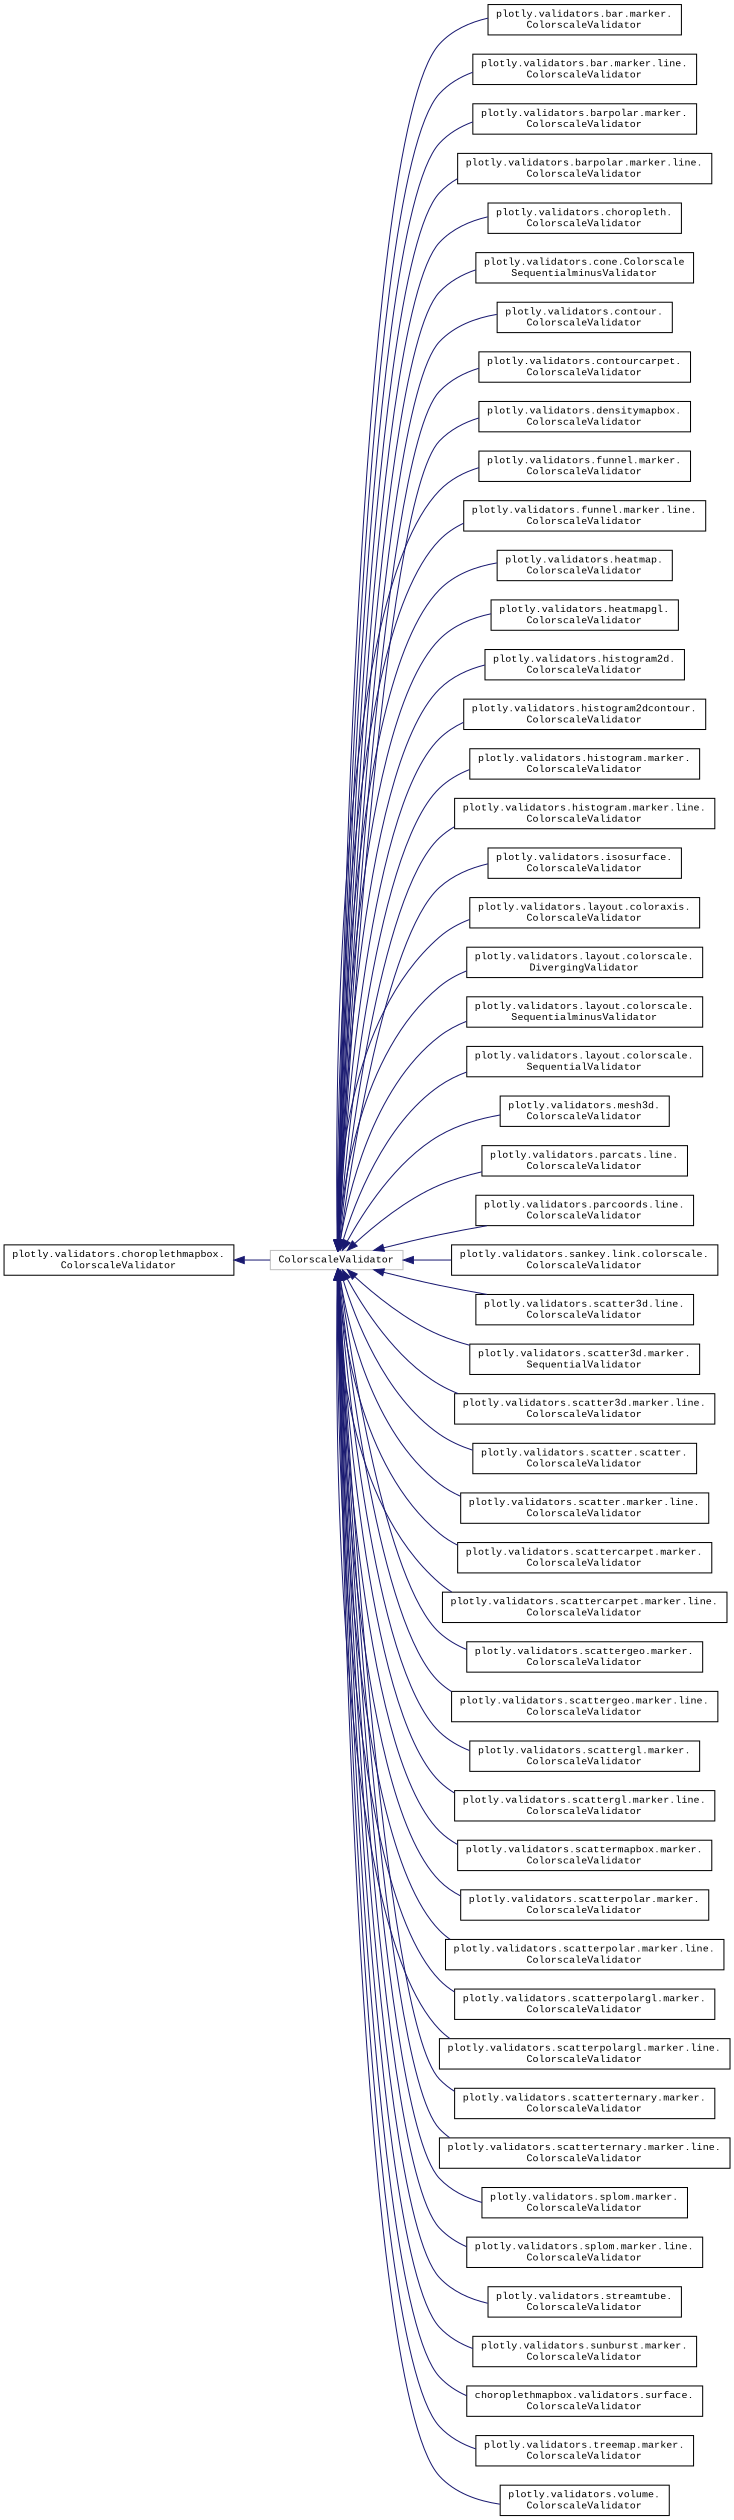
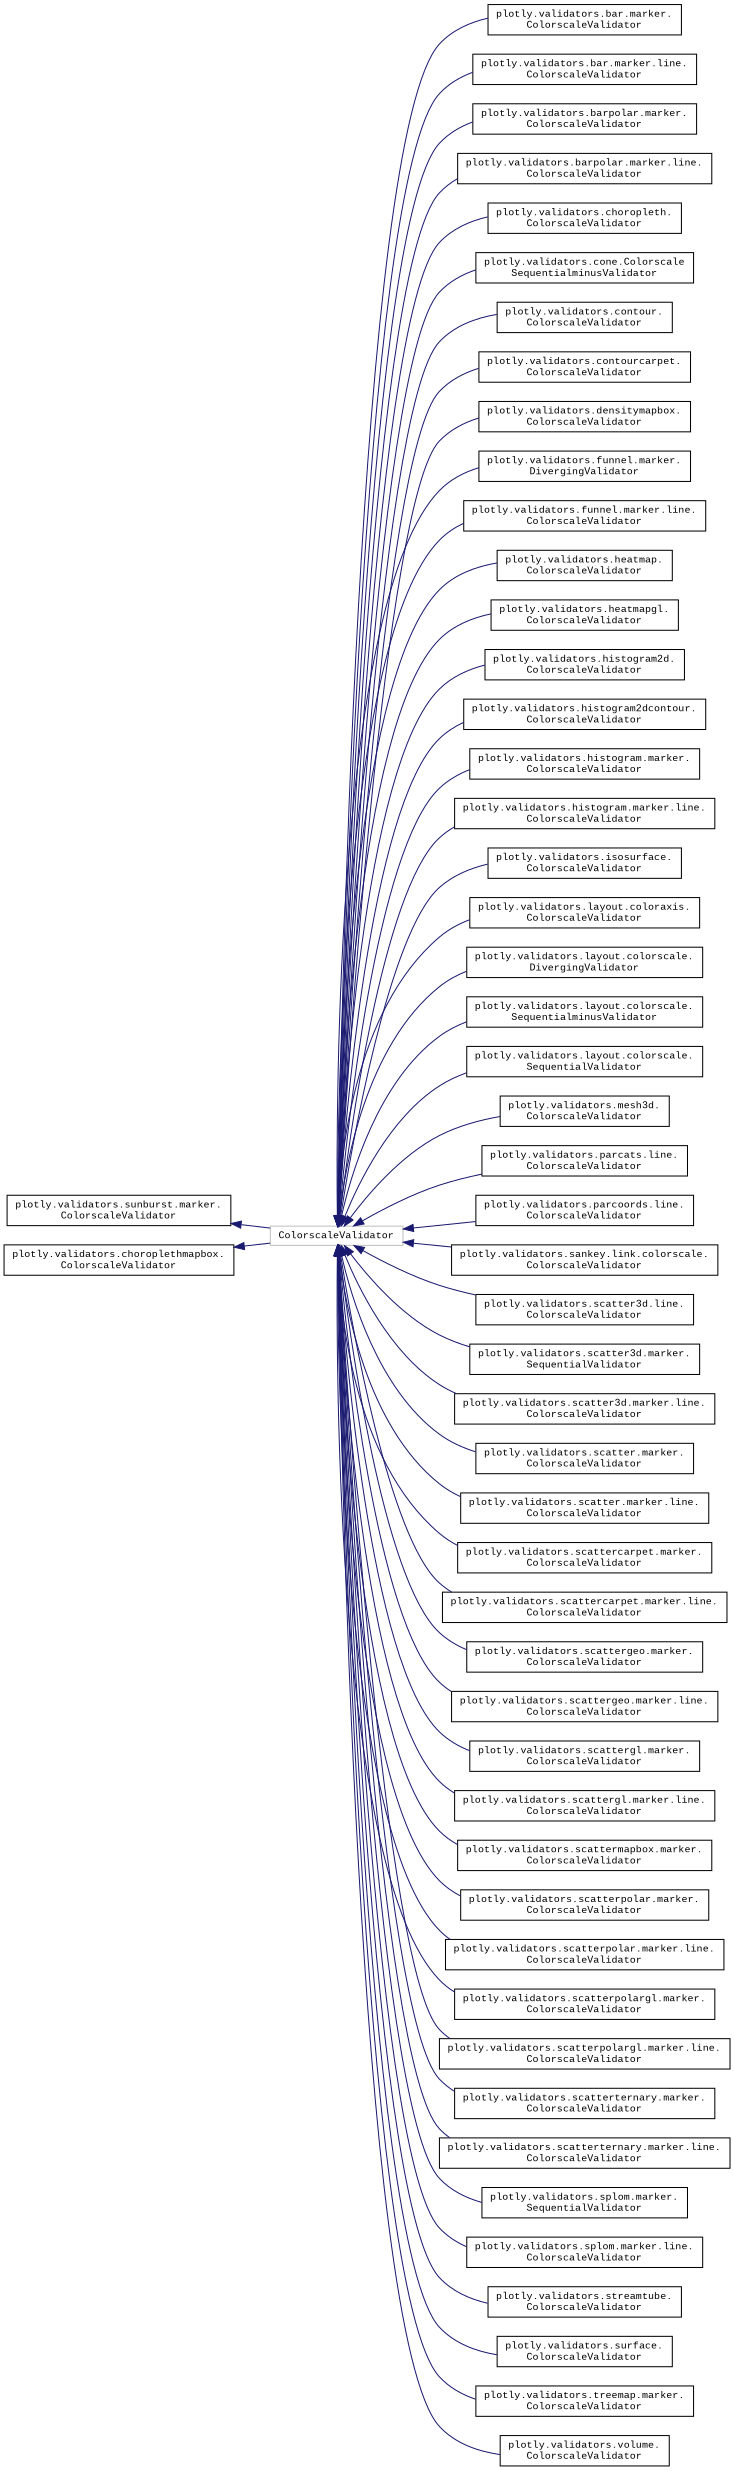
(585, 466) -> (585, 466)
(585, 1459) -> (585, 1459)
(362, 1828) -> (256, 1226)
(585, 2203) -> (585, 2203)
(585, 2401) -> (585, 2352)
